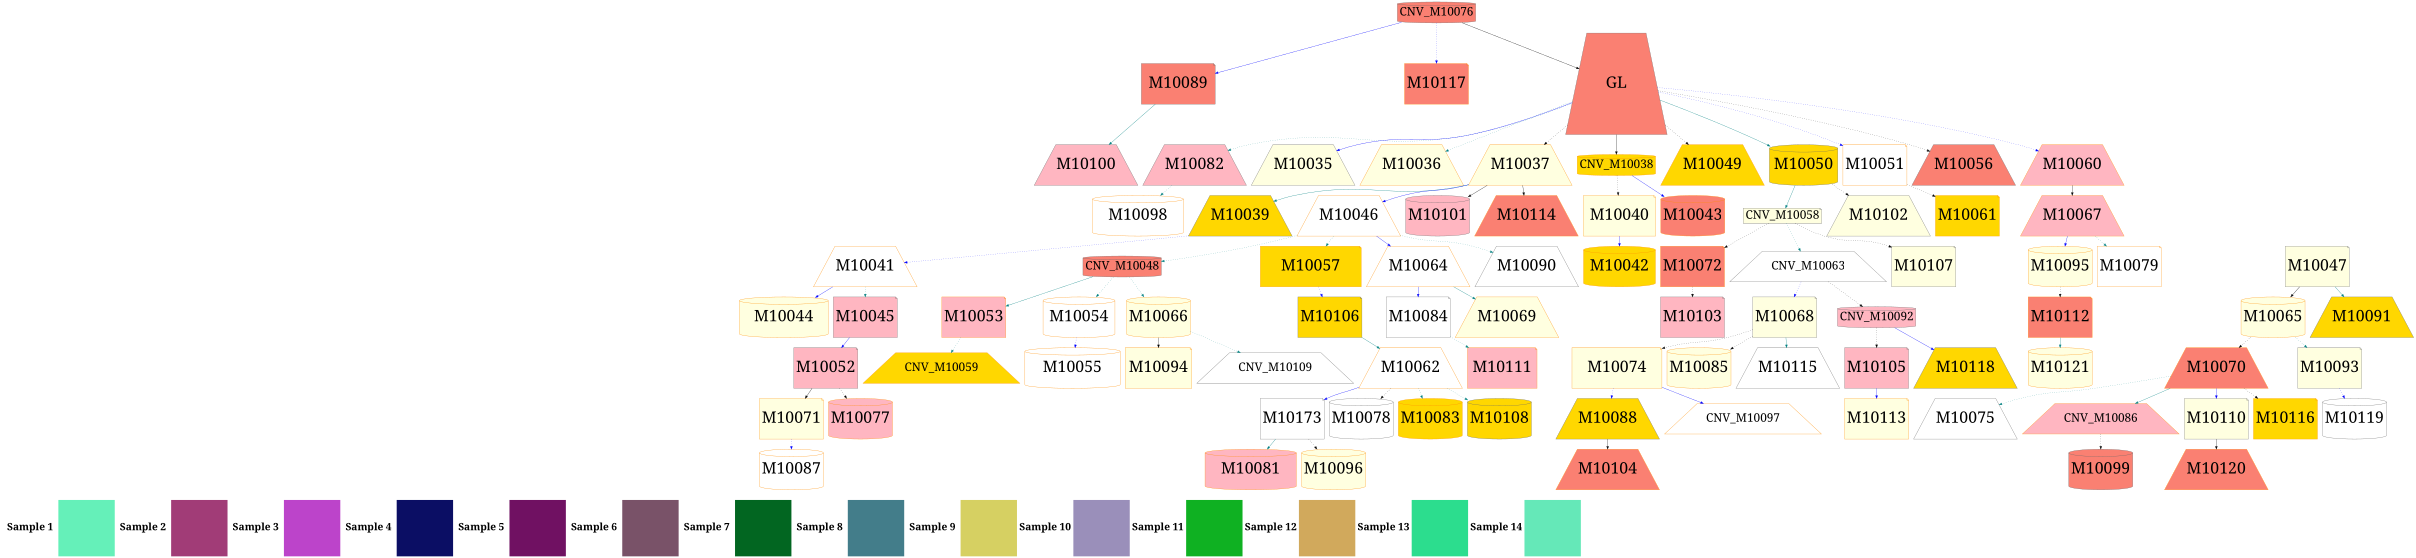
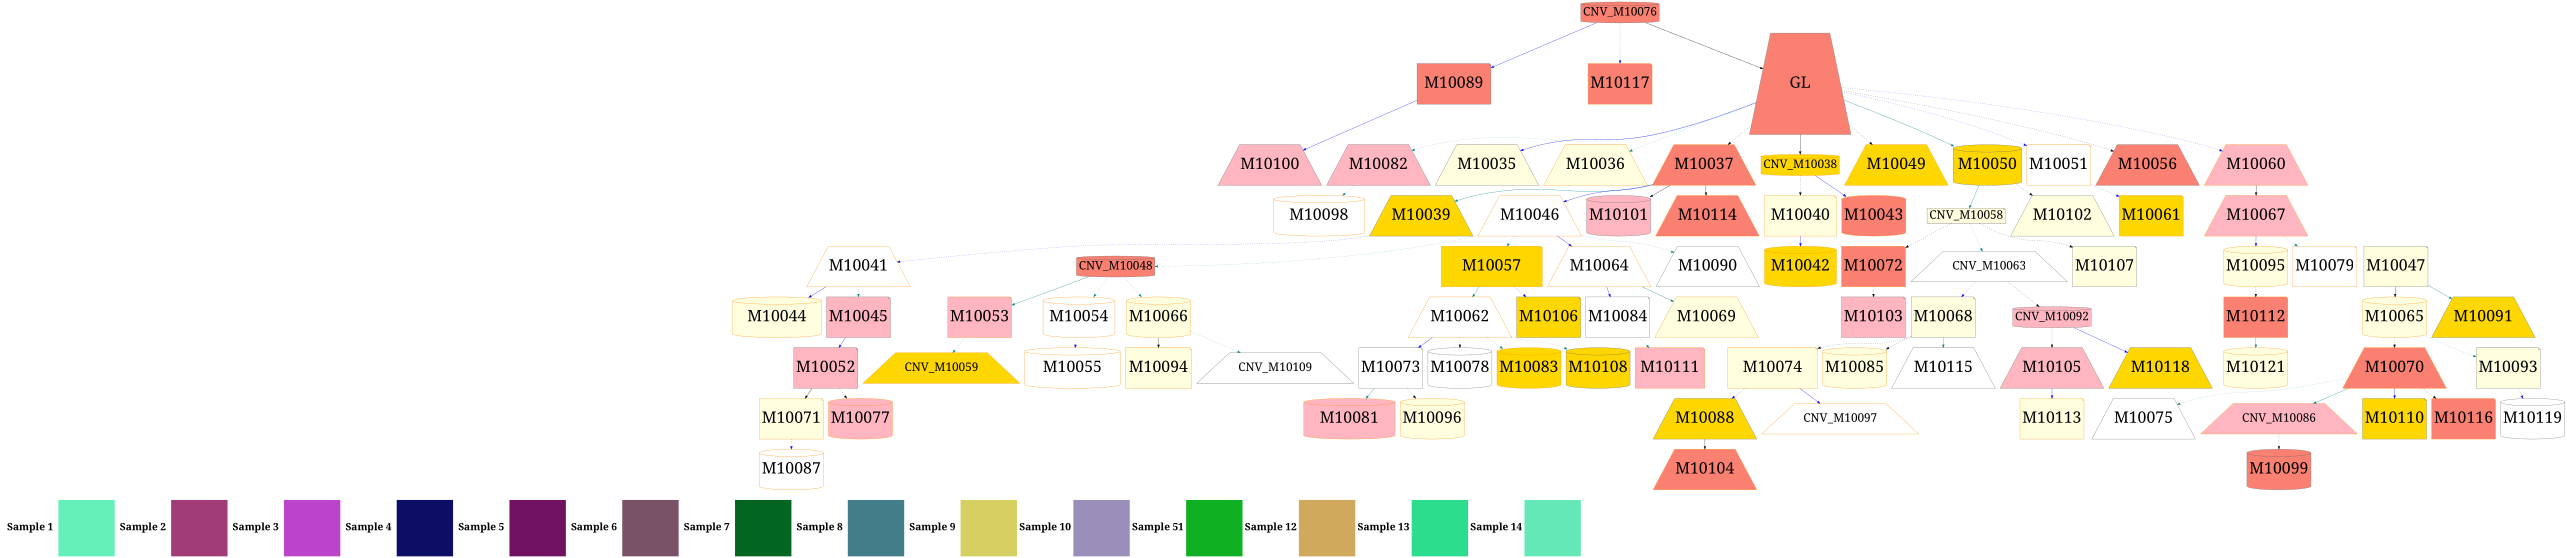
(1133, 123) -> (1361, 125)
(1520, 165) -> (1704, 165)
(1920, 190) -> (2104, 190)
(1370, 342) -> (1477, 291)
(1877, 368) -> (2052, 368)
(1292, 419) -> (1391, 368)
(2216, 419) -> (2395, 419)
(2285, 419) -> (2464, 419)
(2216, 469) -> none
(1158, 527) -> (1158, 527)
